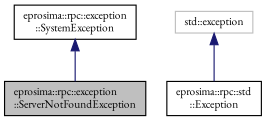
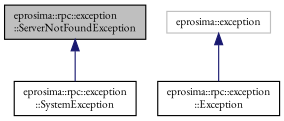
(214, 22) -> (219, 22)
(75, 66) -> (75, 66)
(214, 99) -> (219, 99)
